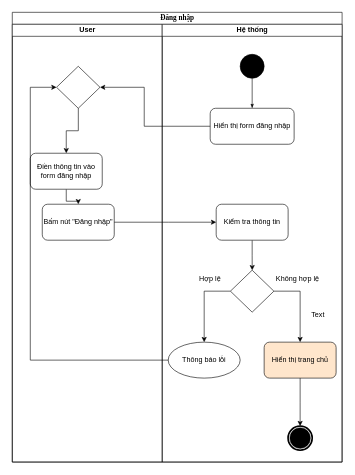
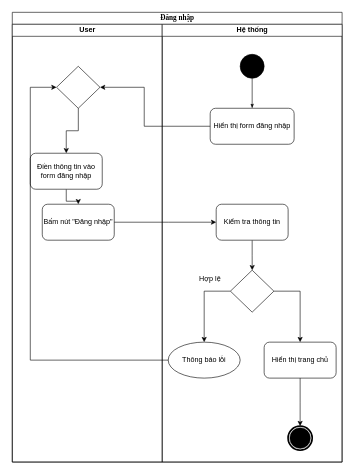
(298, 279) -> none
(318, 315) -> none
(300, 360) -> (300, 360)
